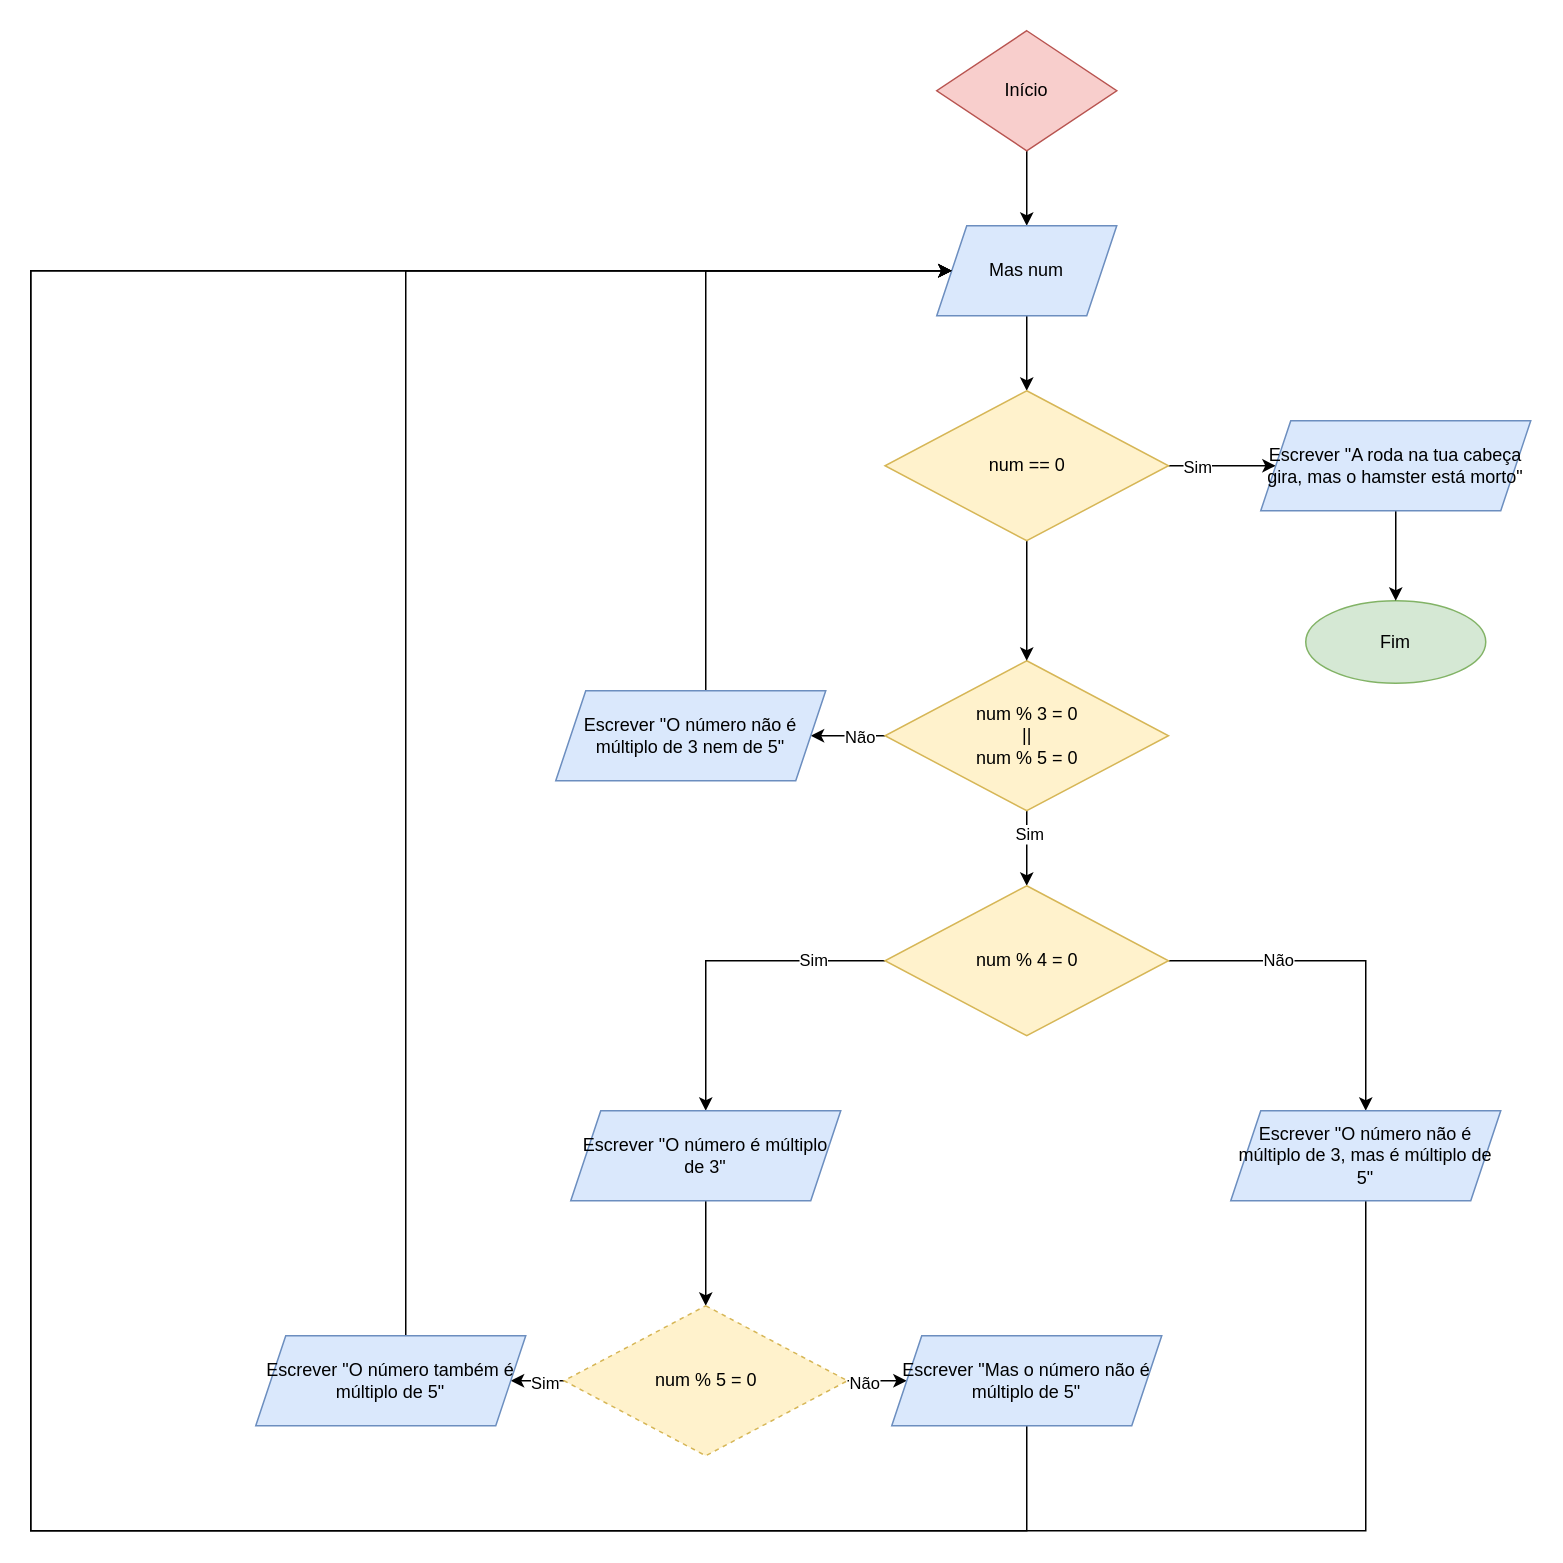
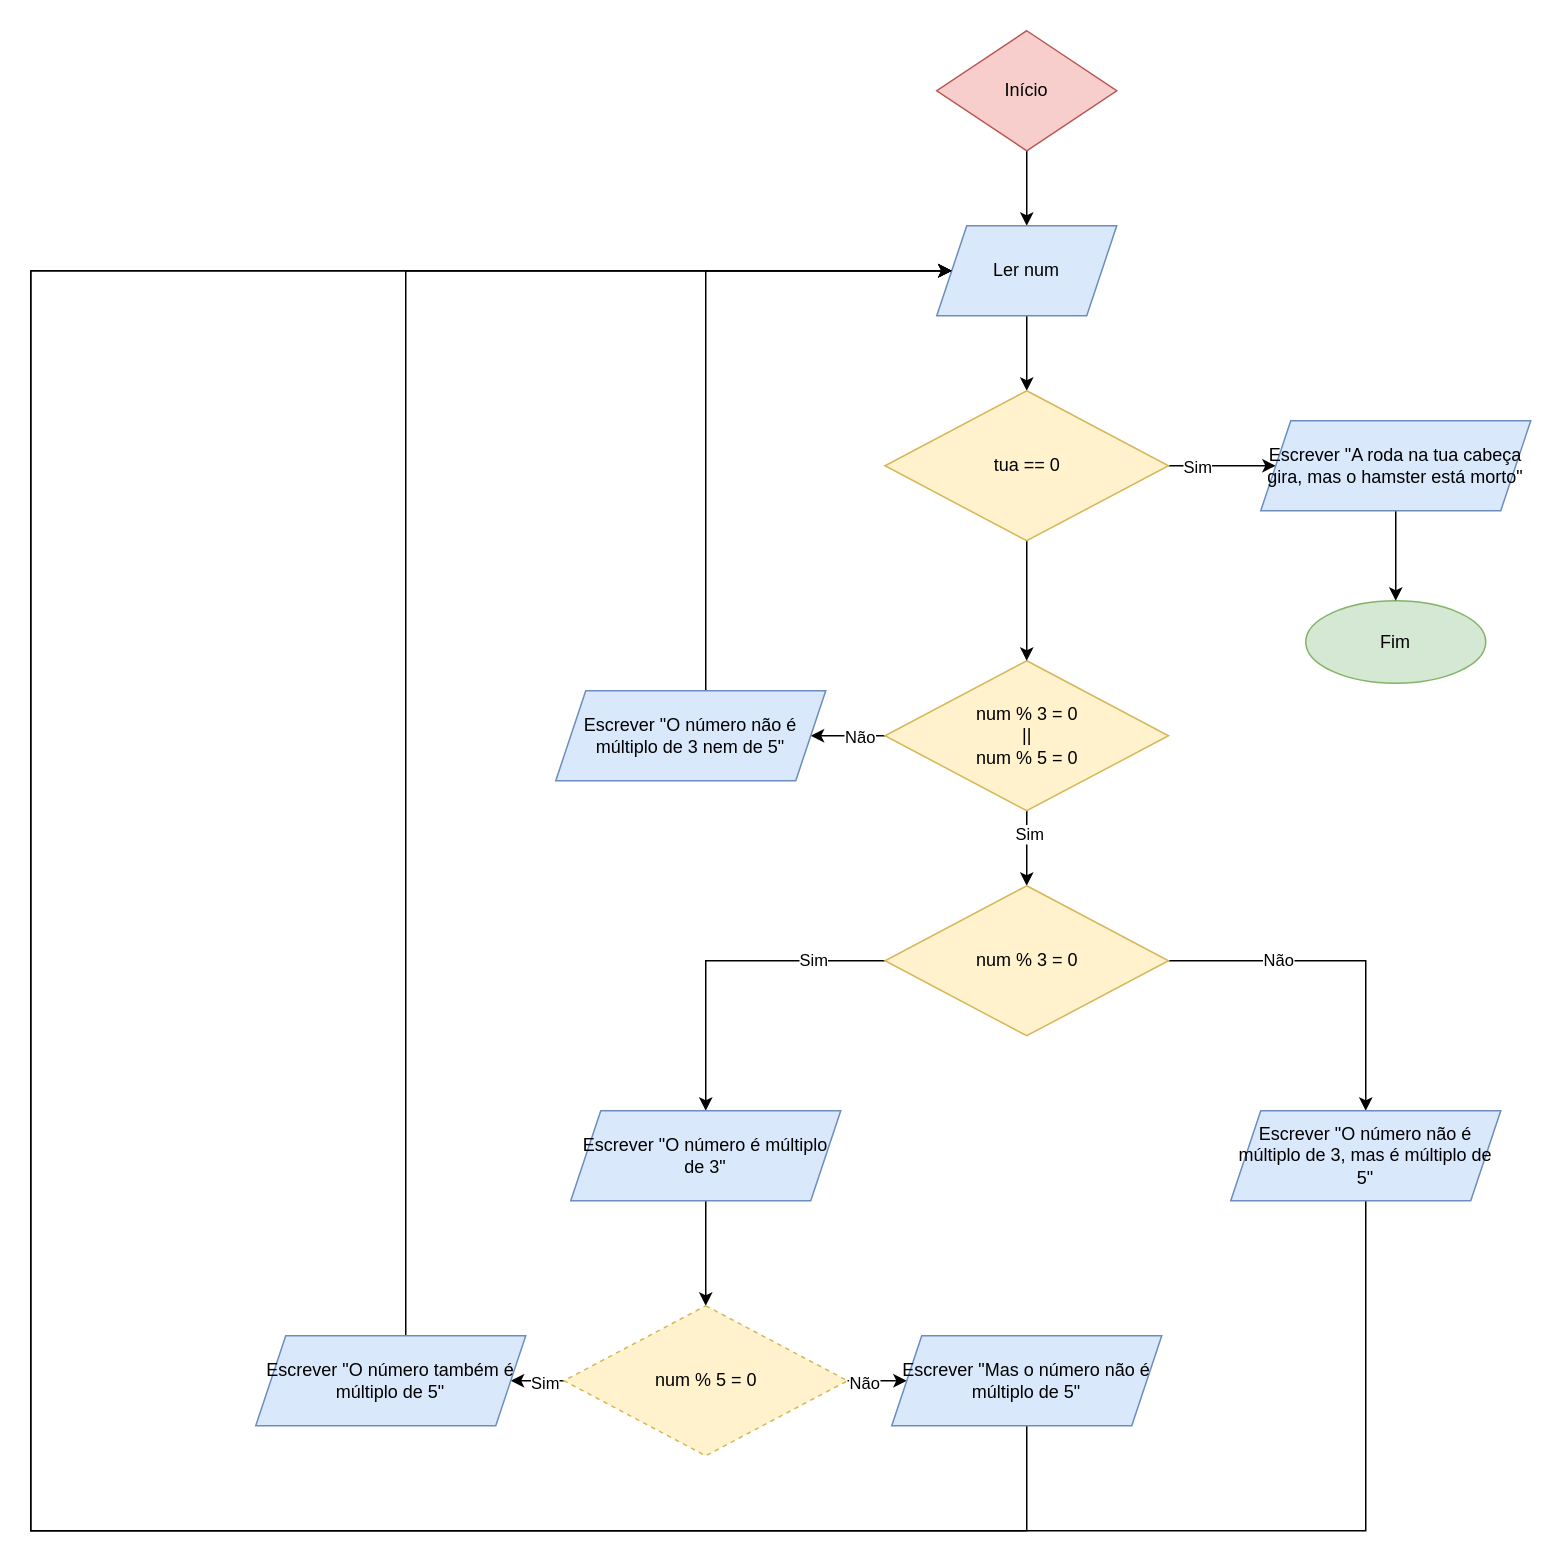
(1027, 271) -> (1027, 271)
(1028, 466) -> (1028, 466)
(1028, 961) -> (1028, 961)
